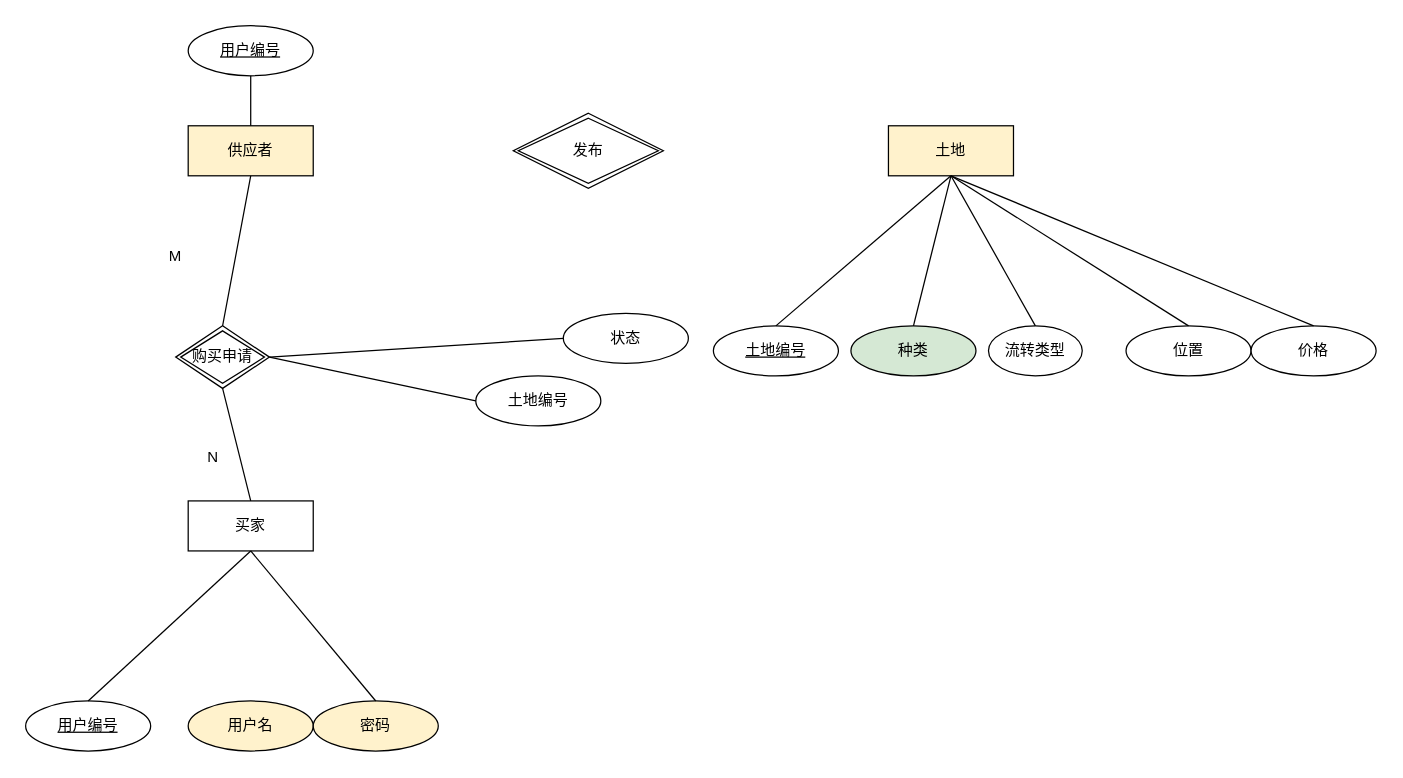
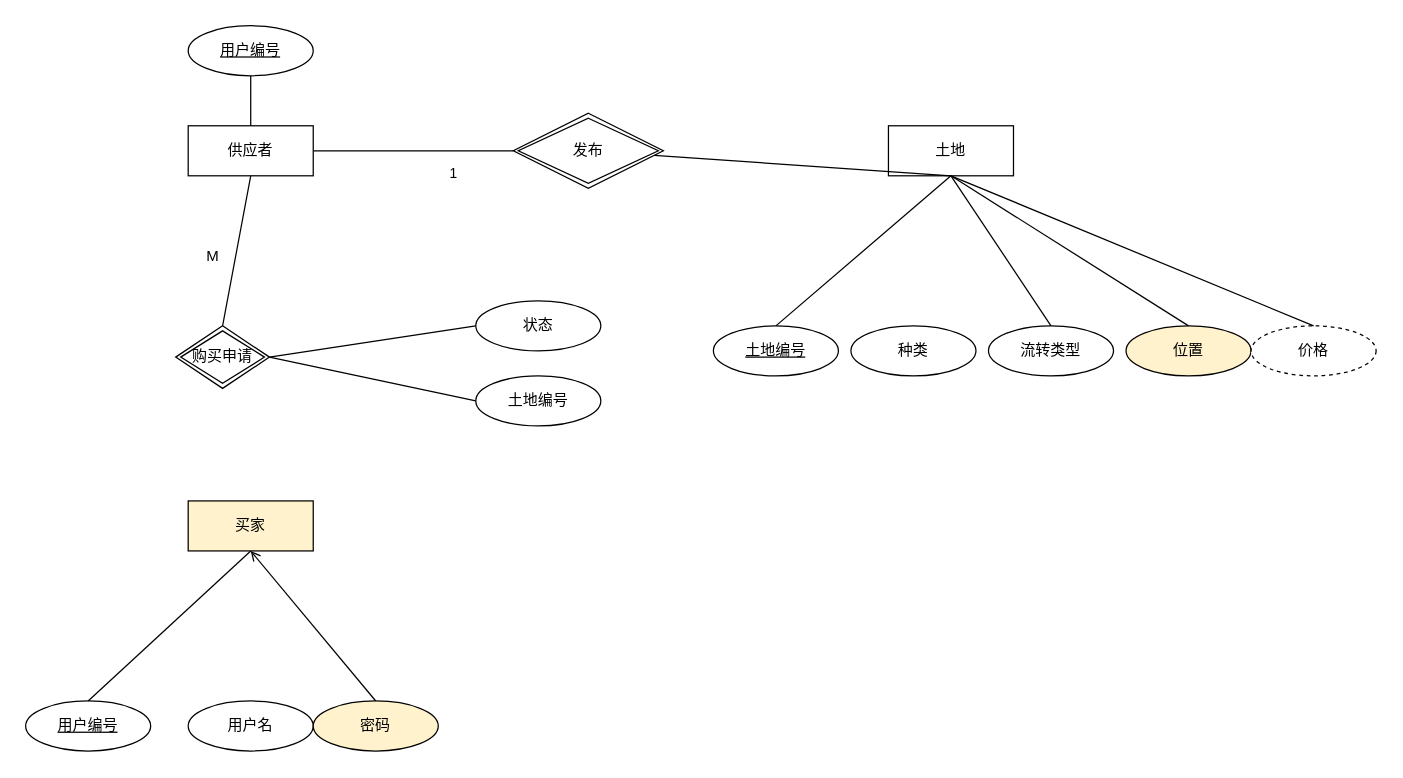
(251, 151) -> (251, 151)
none -> (413, 151)
(951, 151) -> (951, 151)
(931, 253) -> (798, 165)
(176, 257) -> (213, 257)
(626, 338) -> (538, 326)
(913, 351) -> (913, 351)
(1035, 351) -> (1051, 351)
(1188, 351) -> (1188, 351)
(1313, 351) -> (1313, 351)
(236, 444) -> none
(213, 457) -> none
(251, 526) -> (251, 526)
(254, 554) -> (254, 555)
(251, 726) -> (251, 726)
